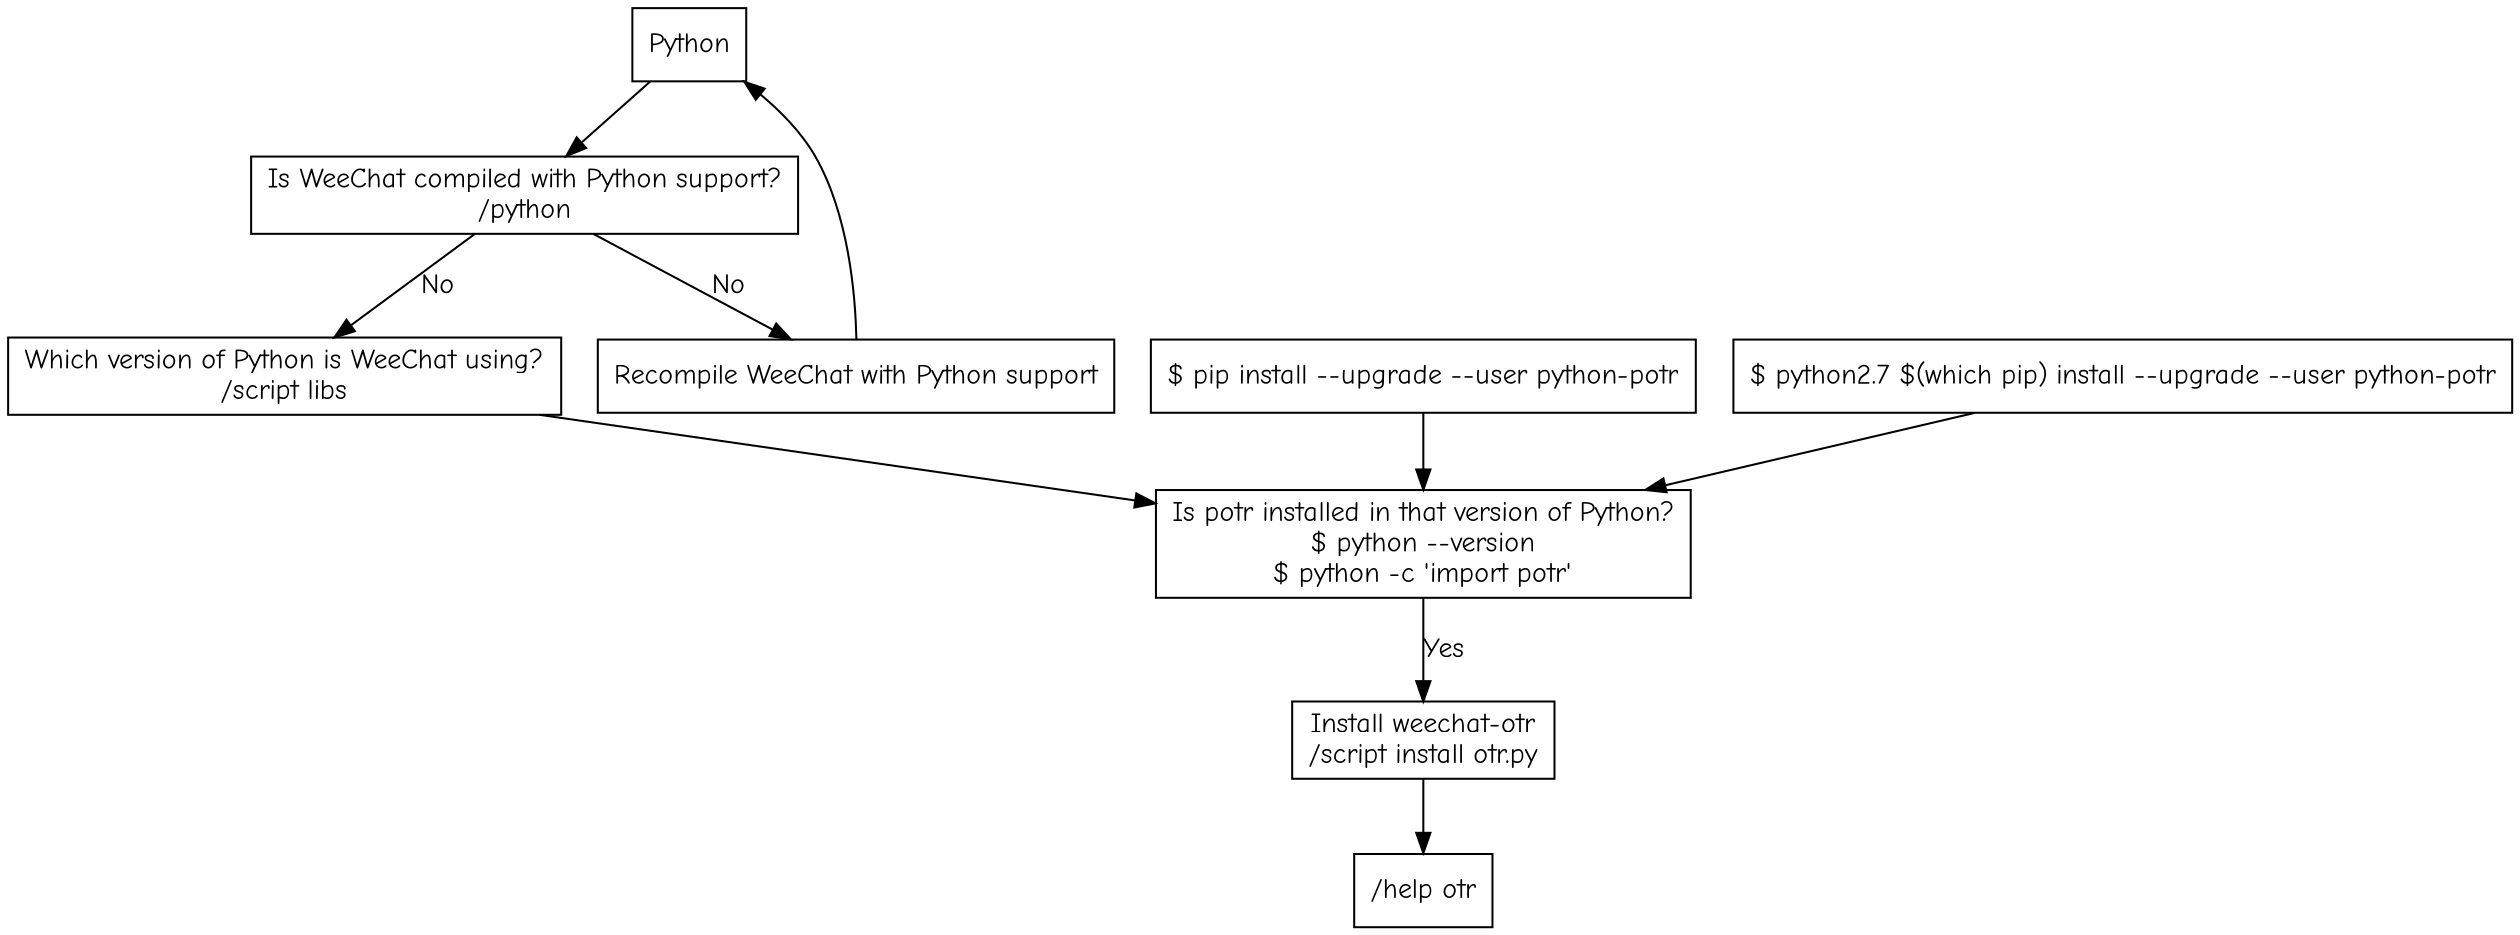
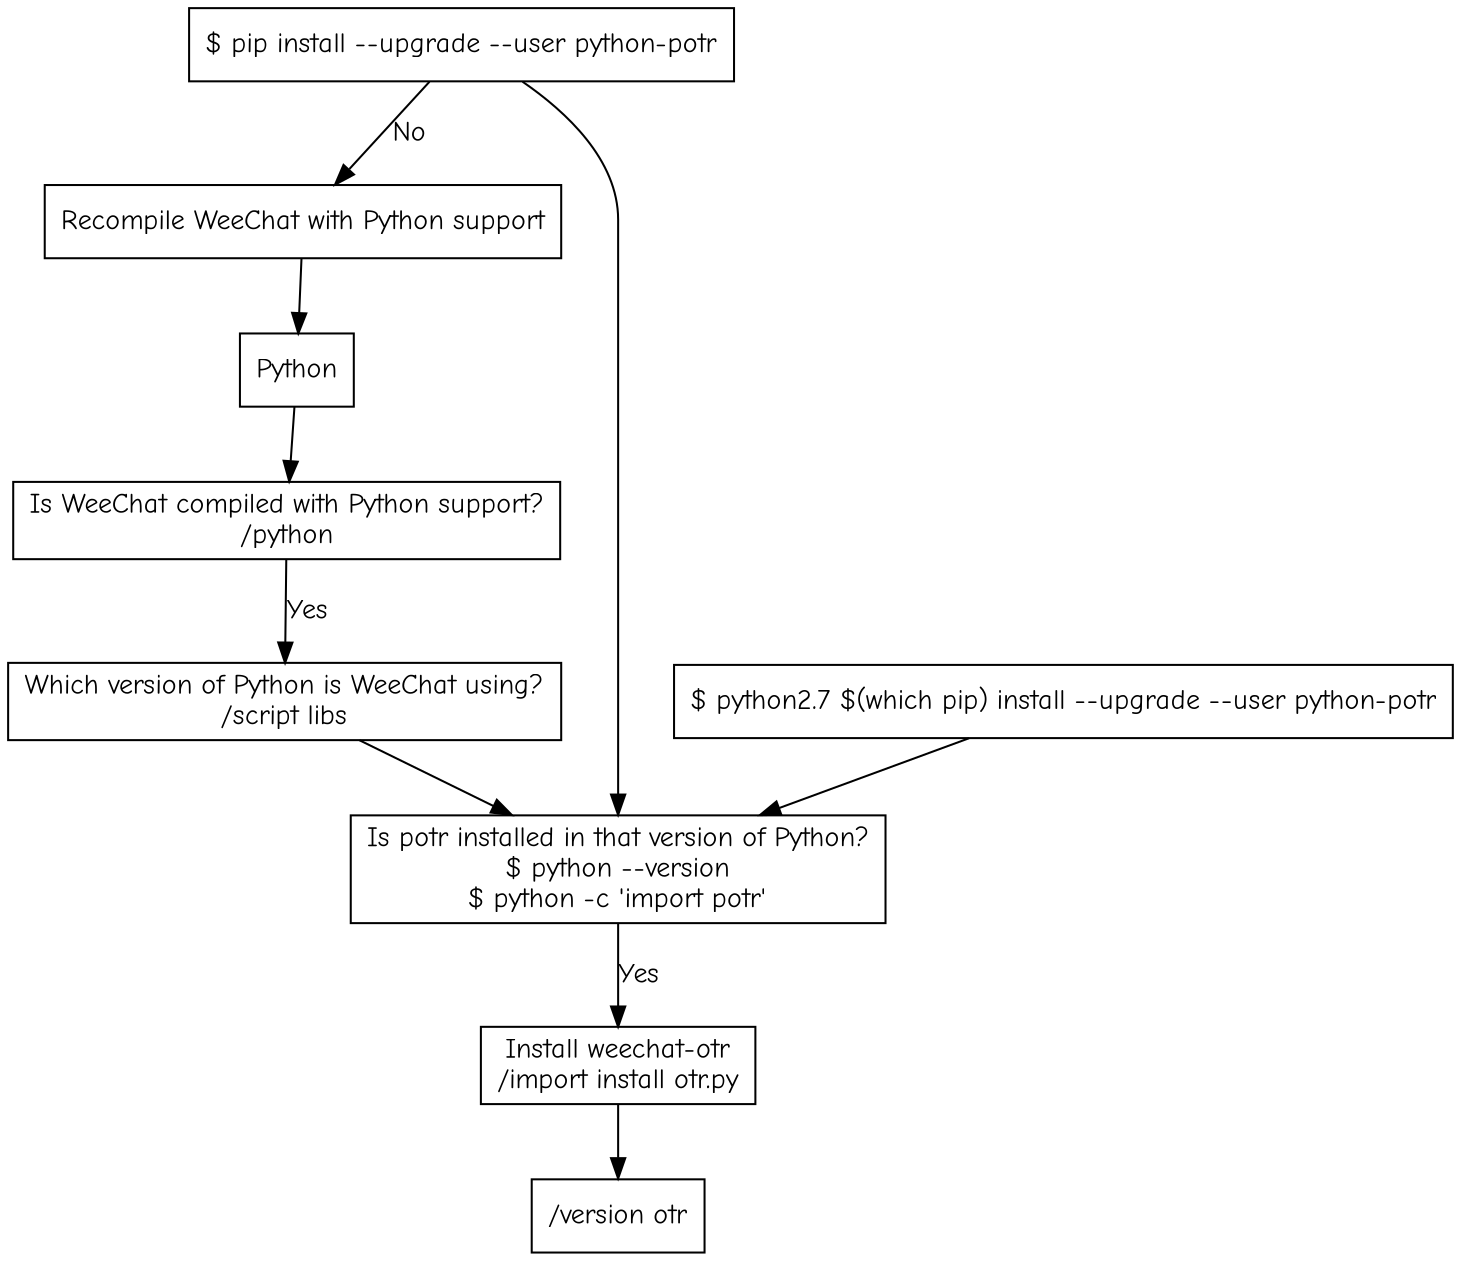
(683, 282) -> (389, 125)
(438, 286) -> (308, 611)
(1423, 740) -> (618, 1065)
(1423, 891) -> (618, 1216)
